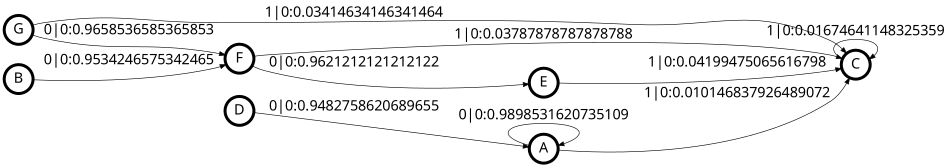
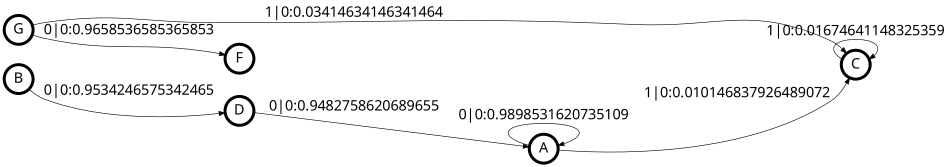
(545, 43) -> none
(127, 79) -> (122, 115)
(544, 83) -> none
